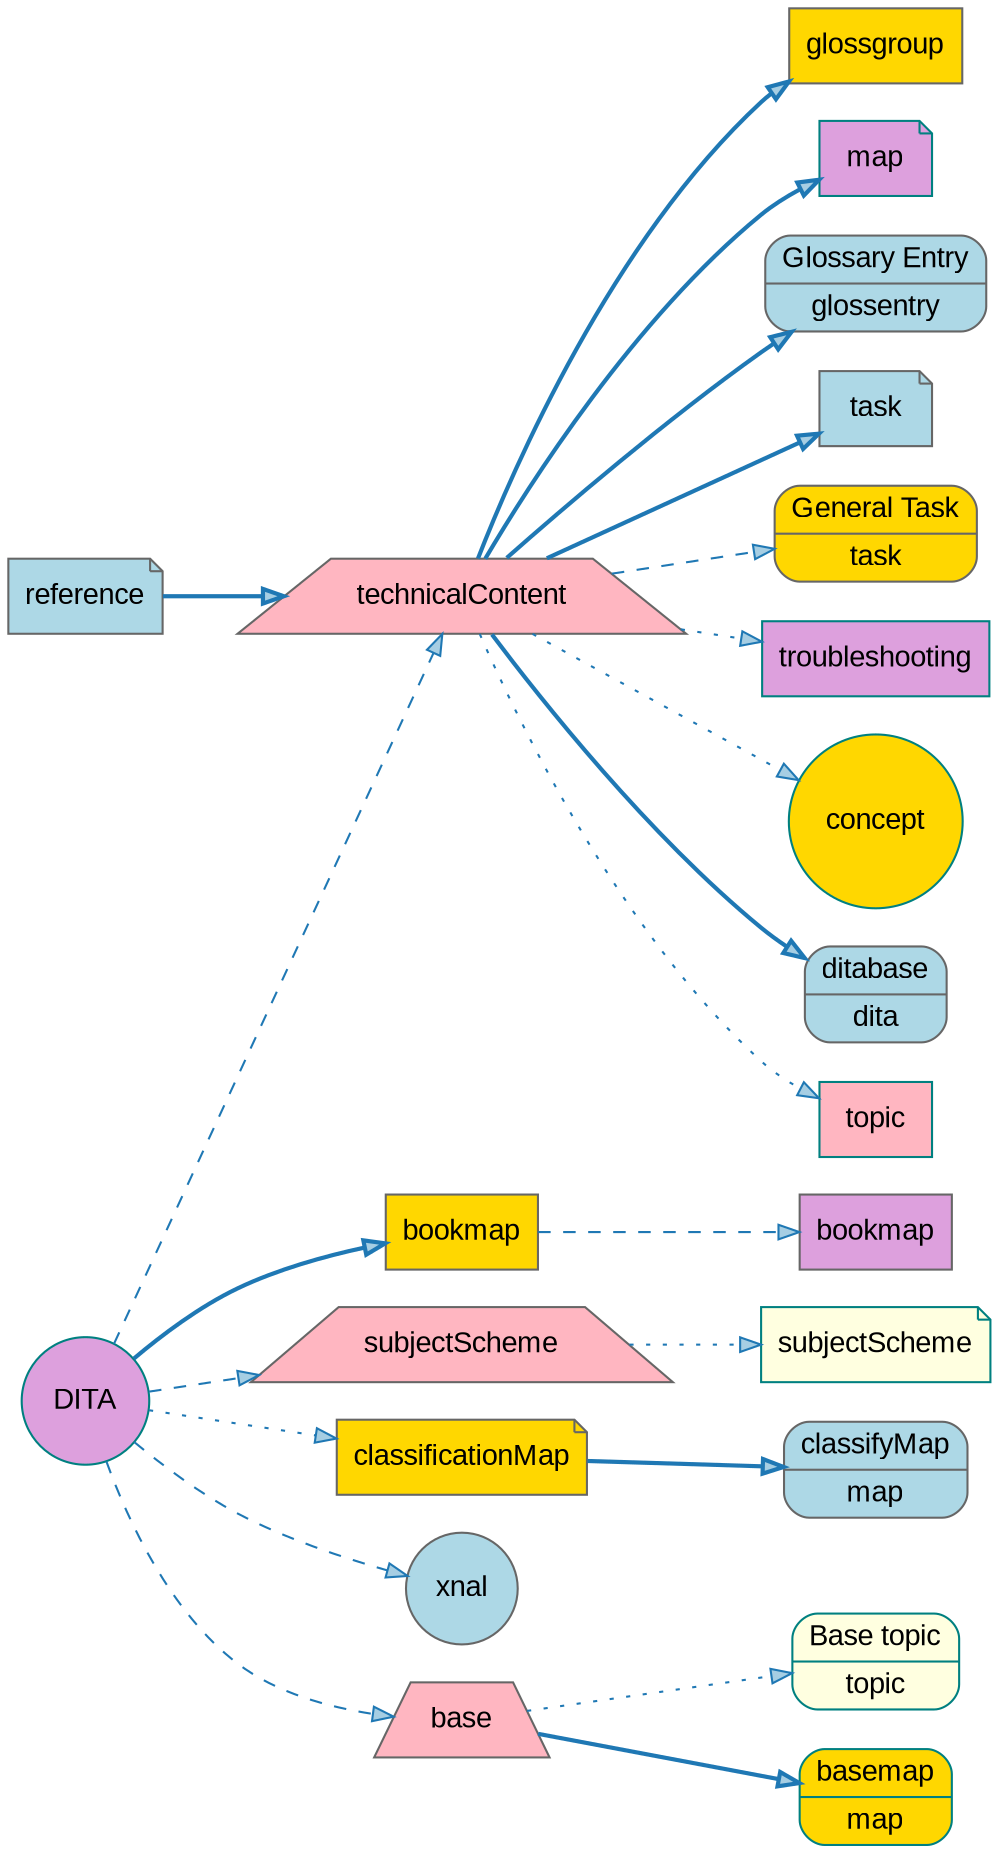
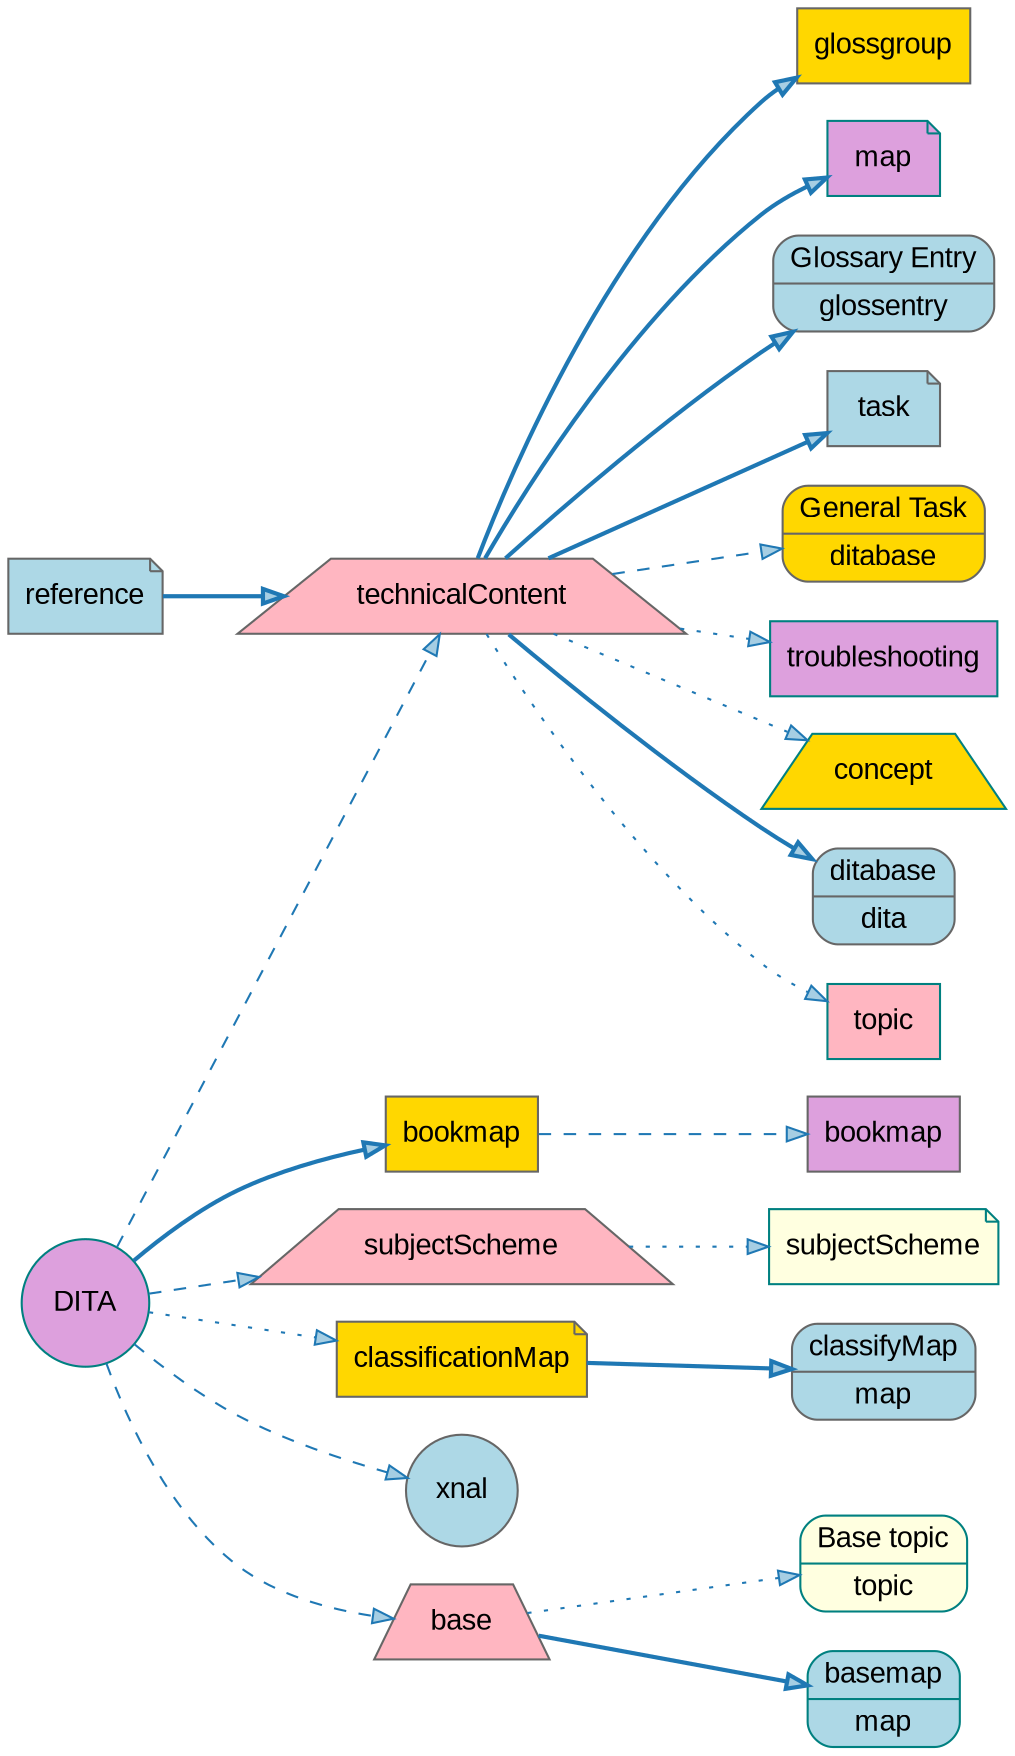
(876, 557) -> (884, 557)
(876, 821) -> (884, 771)
(876, 1797) -> (884, 1699)
